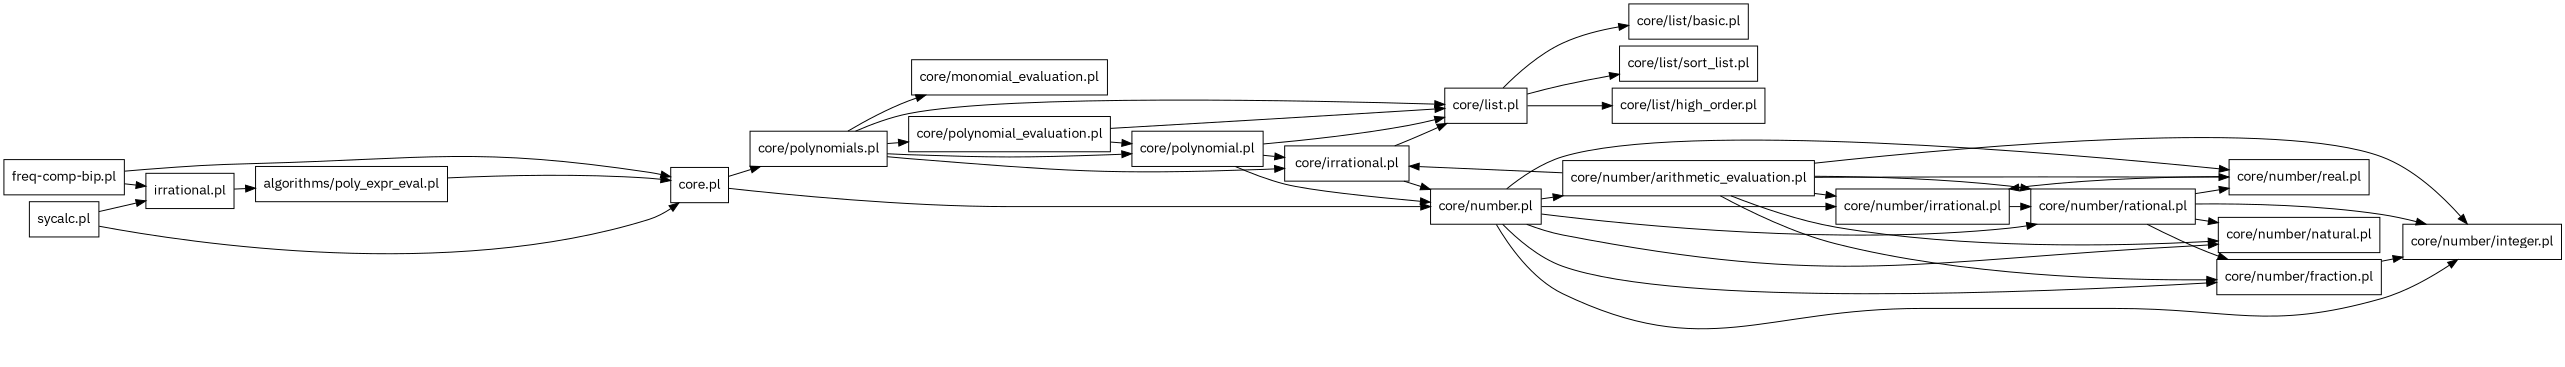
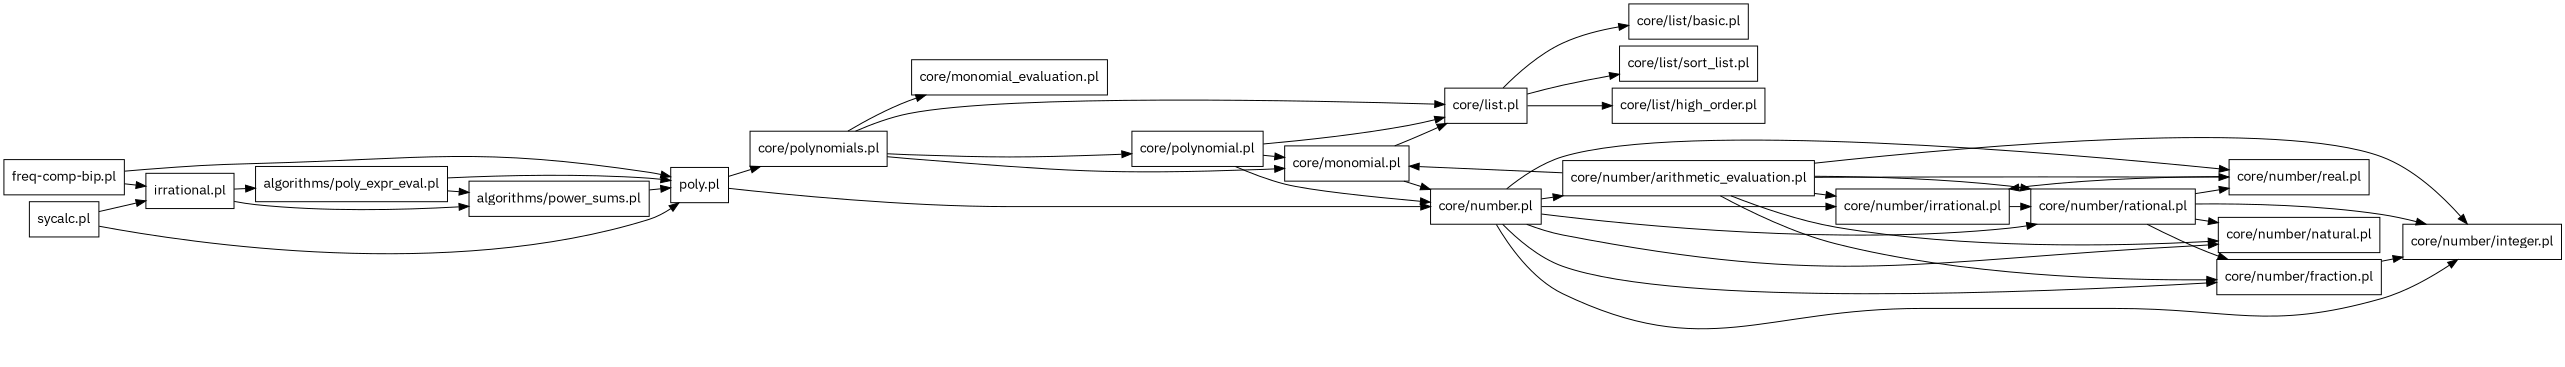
(1010, 134) -> none
(1347, 164) -> (1347, 164)
(700, 185) -> (700, 185)
none -> (559, 199)
